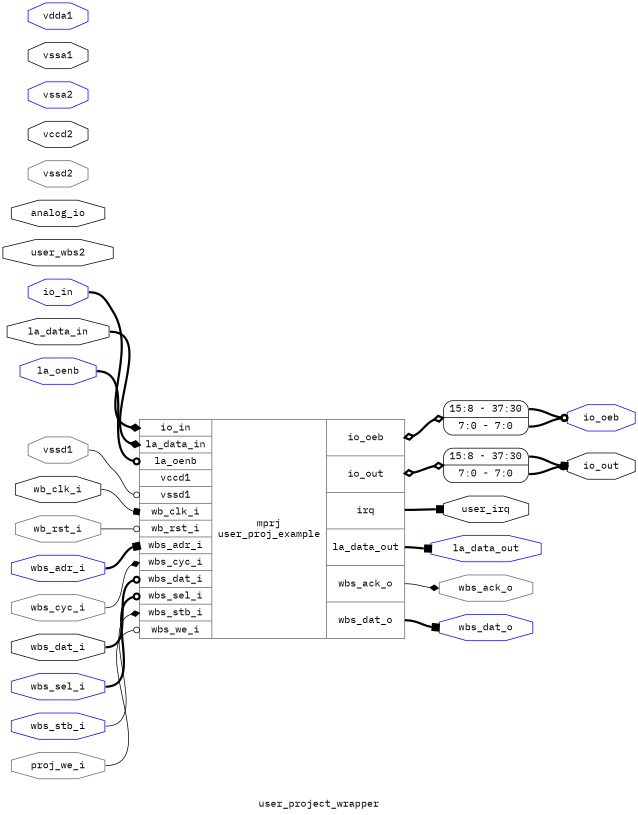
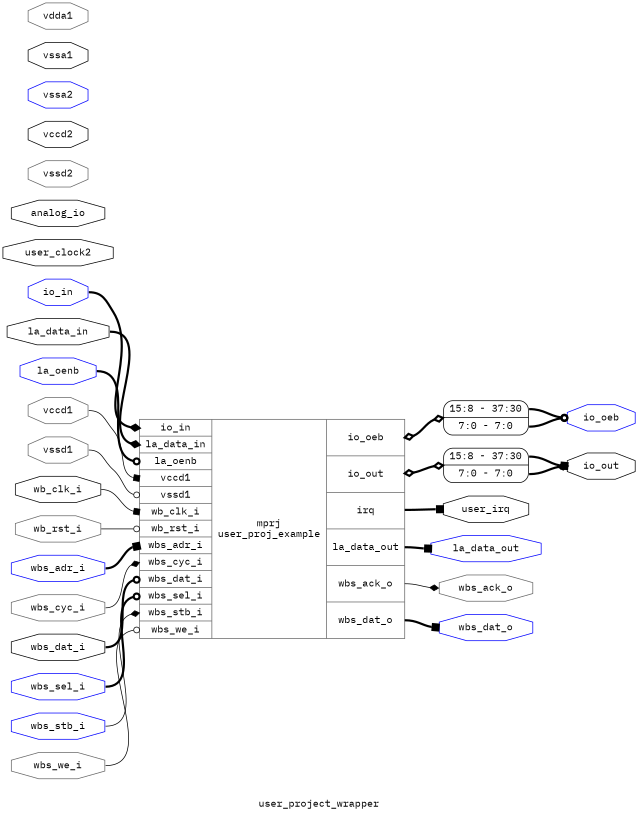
(58, 16) -> (58, 16)
(58, 253) -> (58, 253)
none -> (58, 411)
(58, 766) -> (58, 766)
